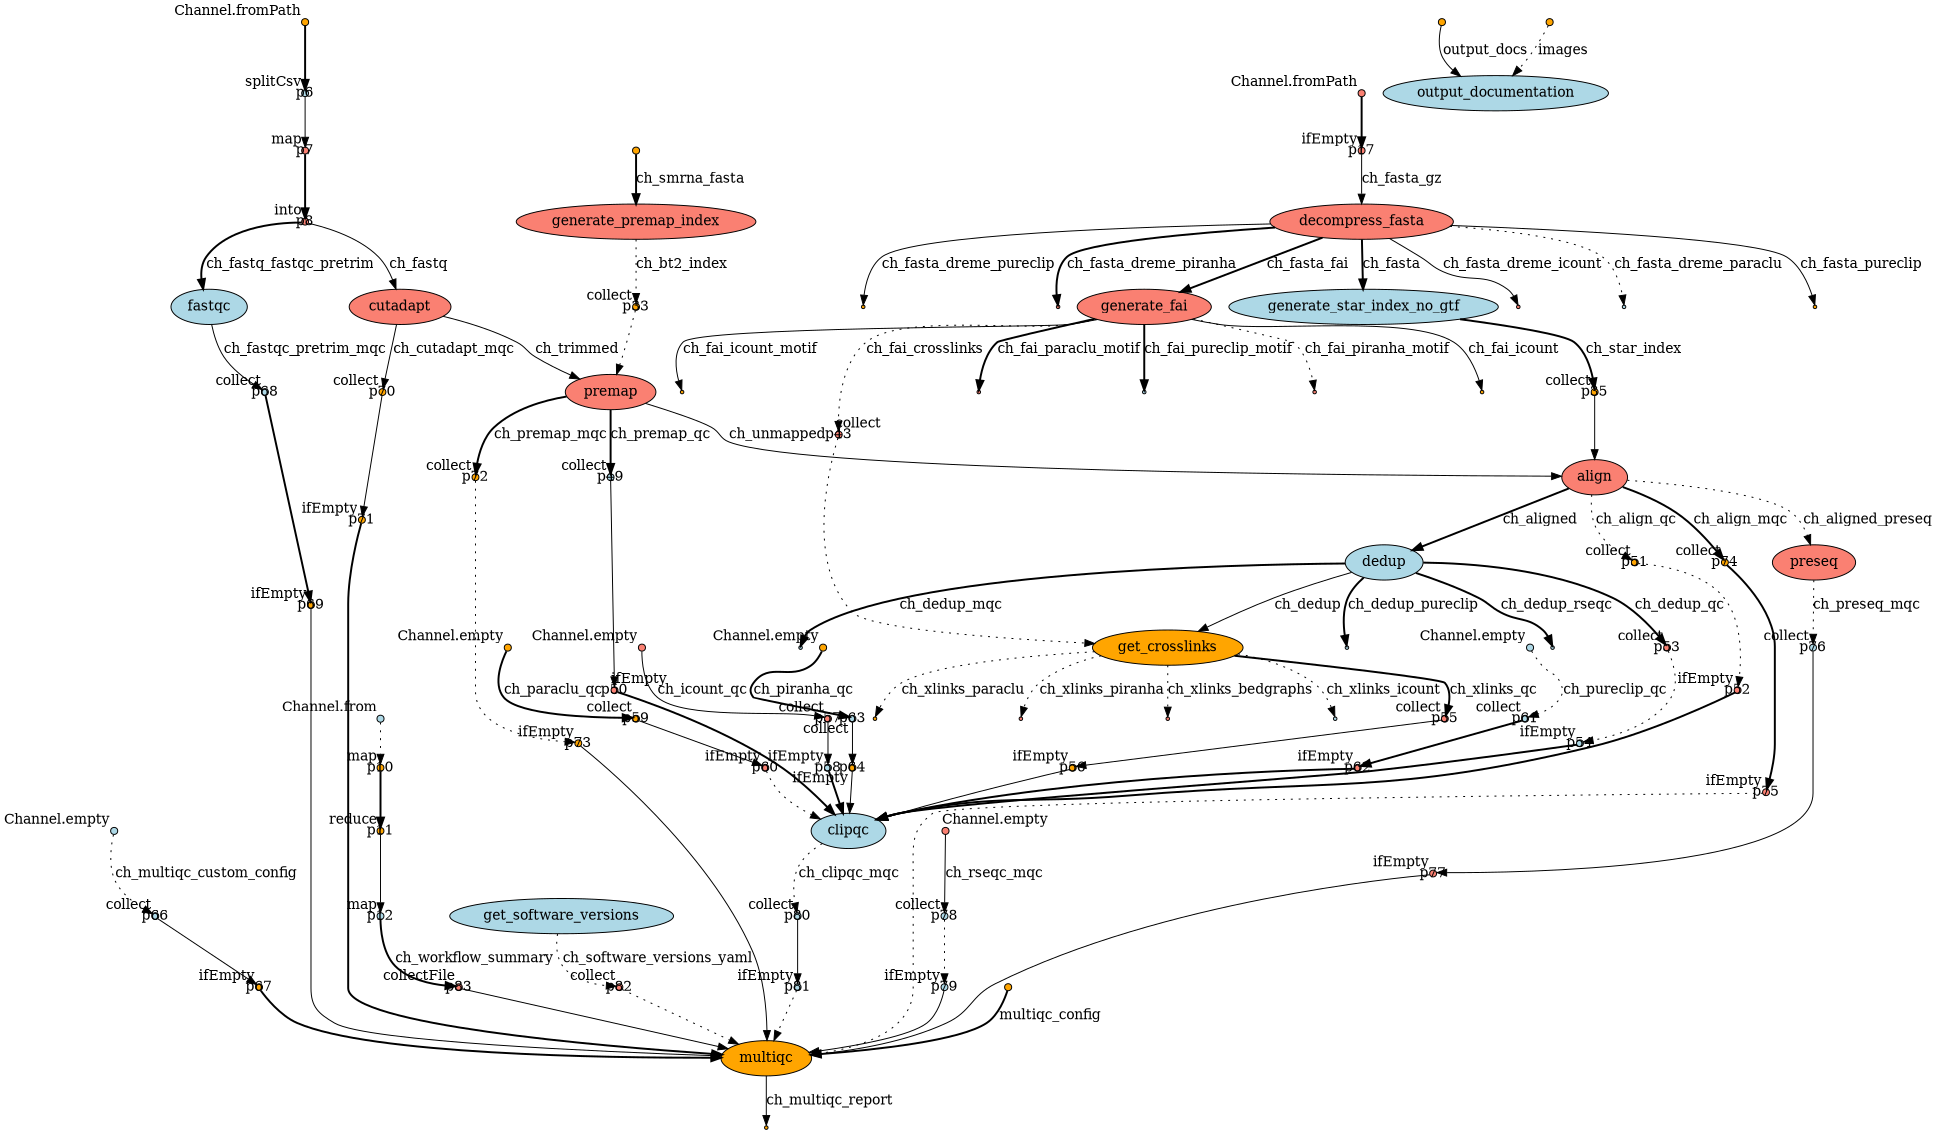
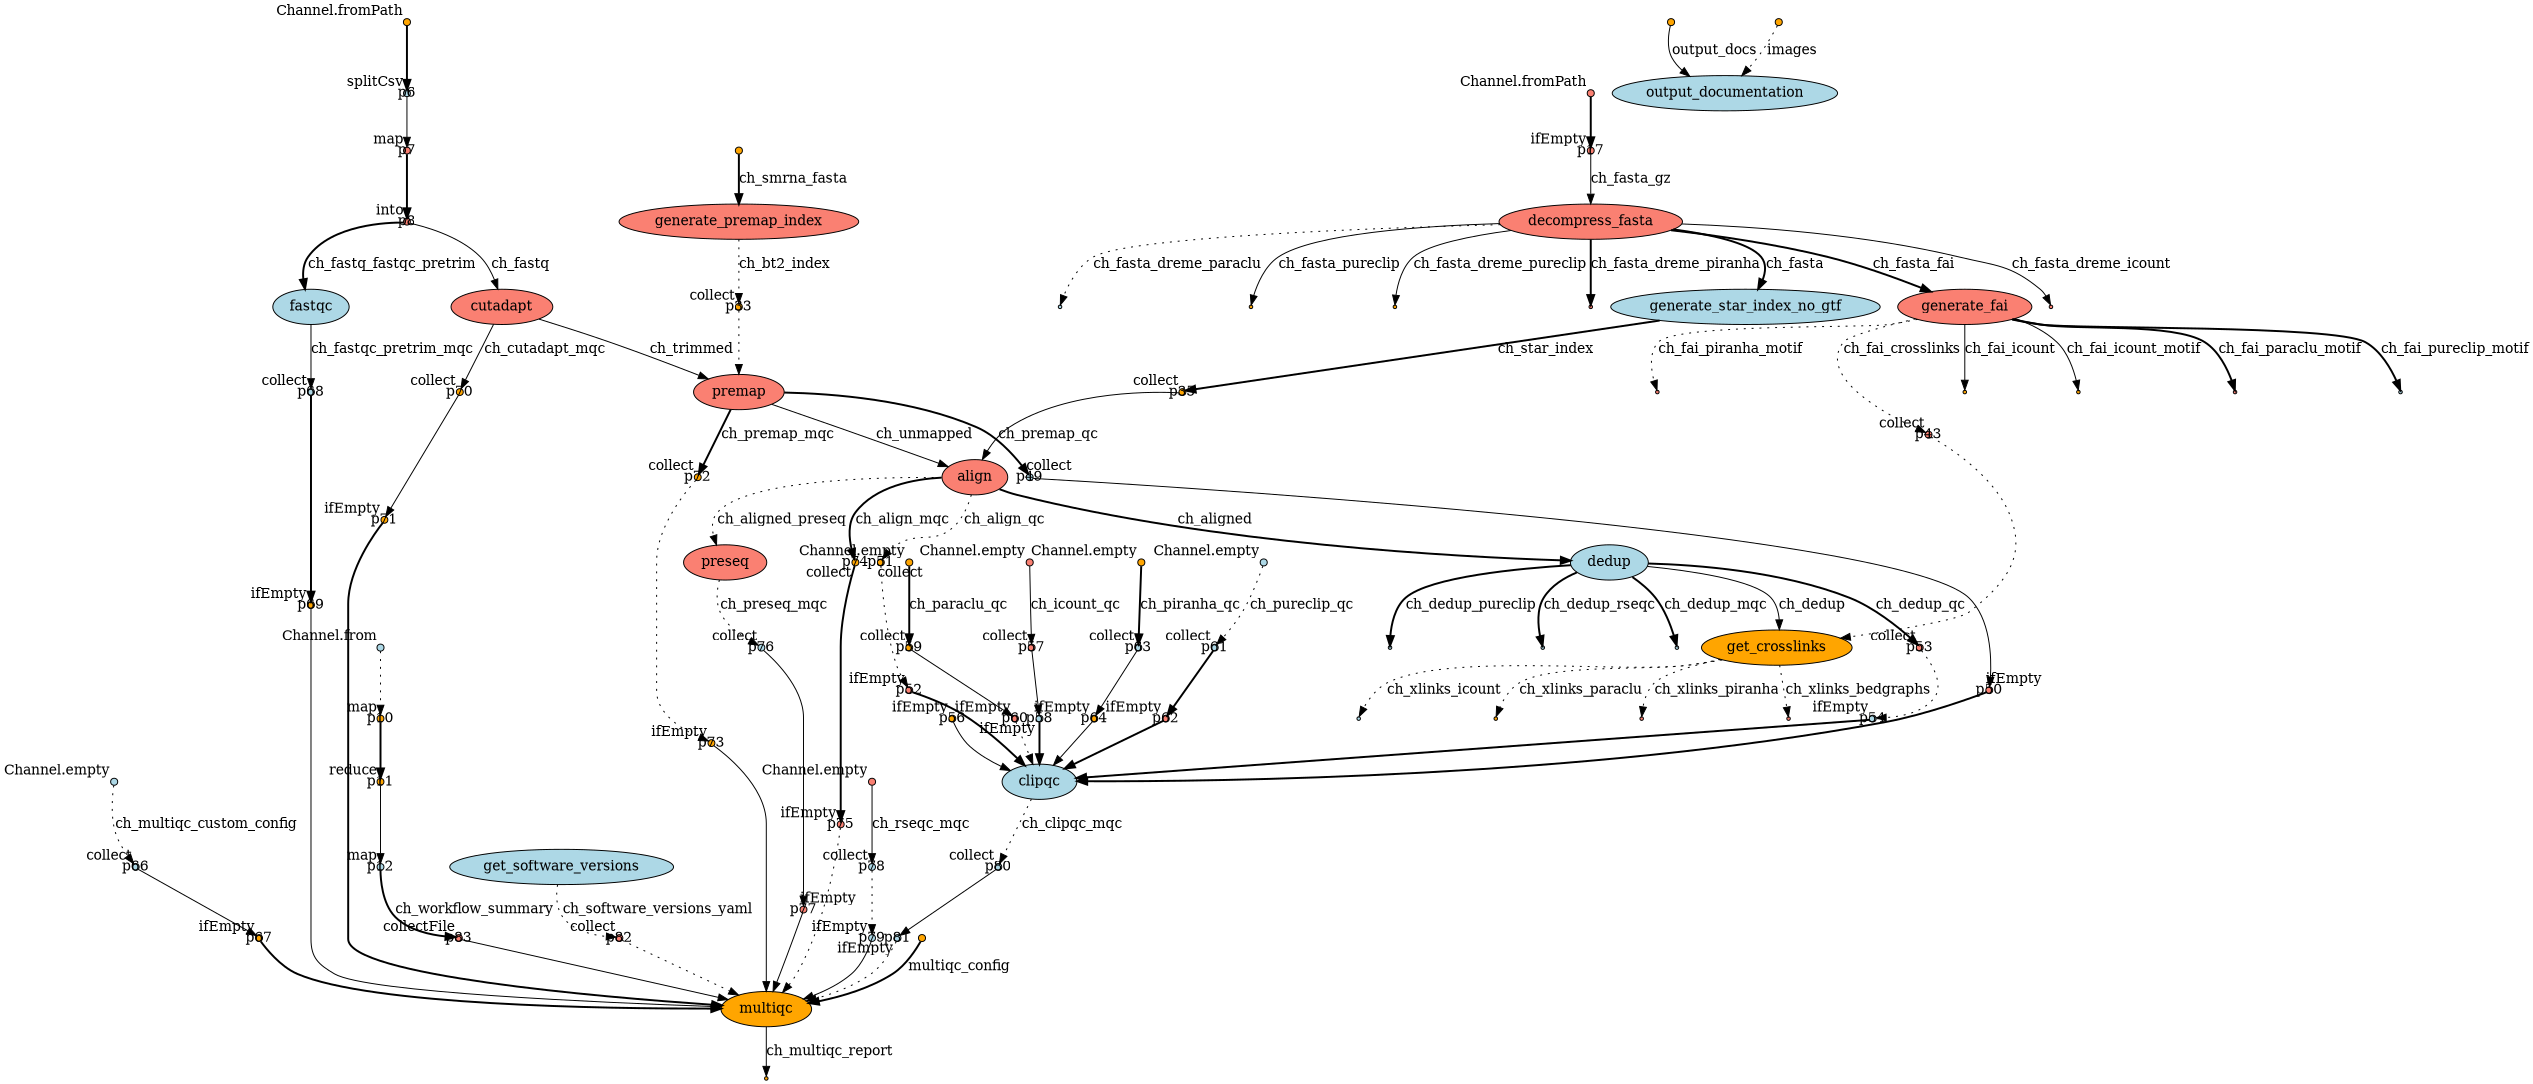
(1445, 719) -> none
